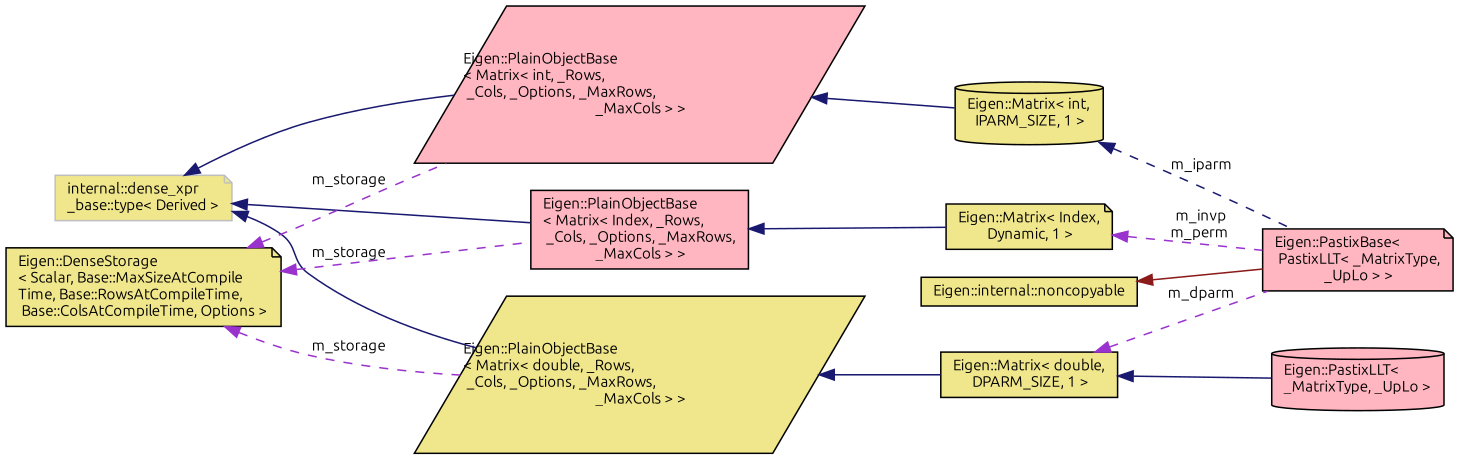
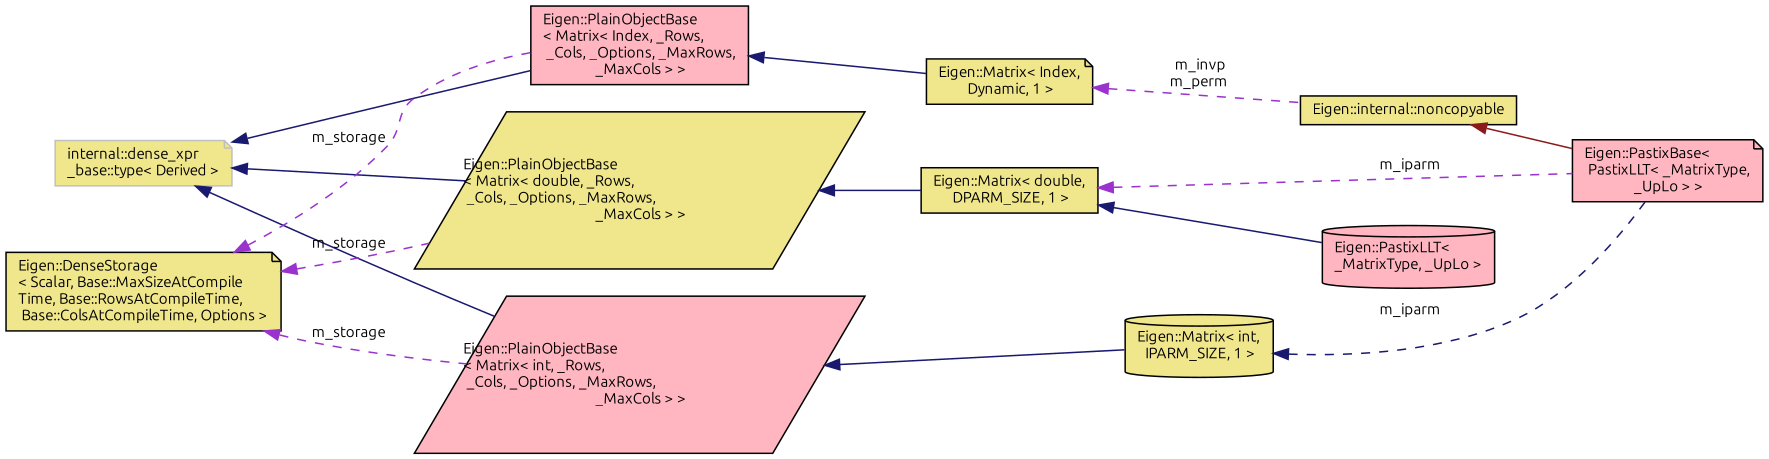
(1195, 243) -> (1204, 96)
(1200, 294) -> (1408, 165)
